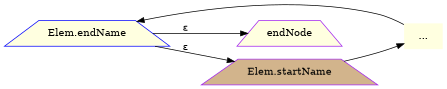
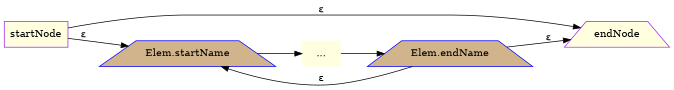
(87, 33) -> (450, 54)
none -> (36, 34)
(290, 72) -> (188, 54)
